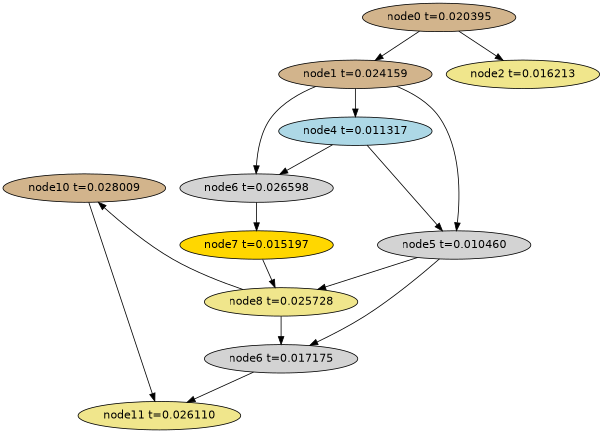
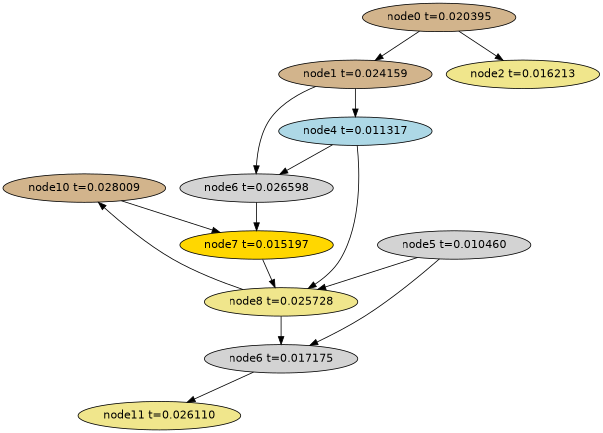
(451, 142) -> none
(402, 185) -> (354, 222)
(121, 298) -> (167, 215)
